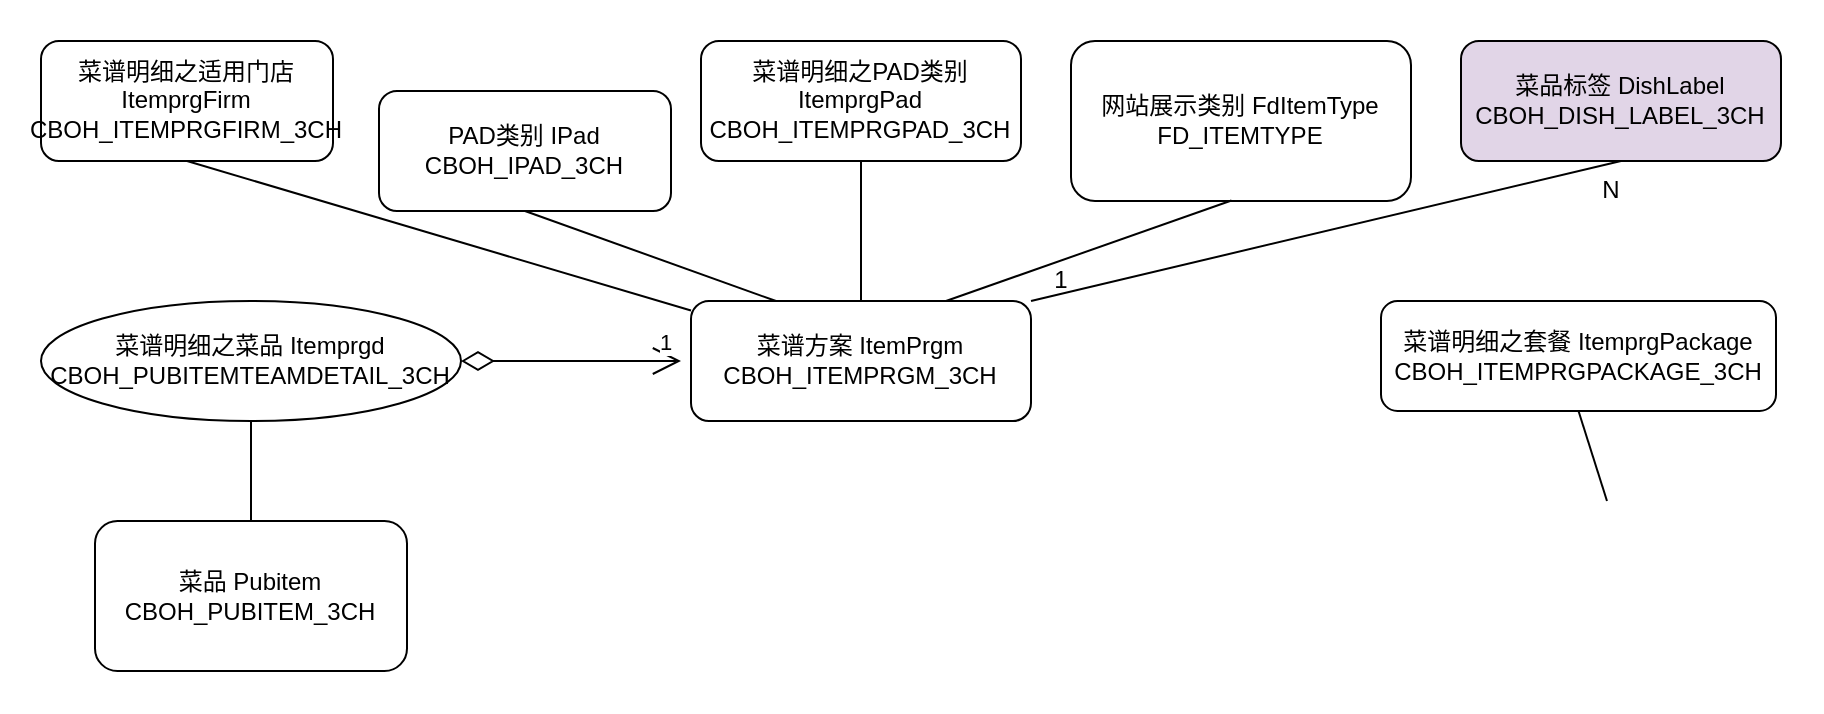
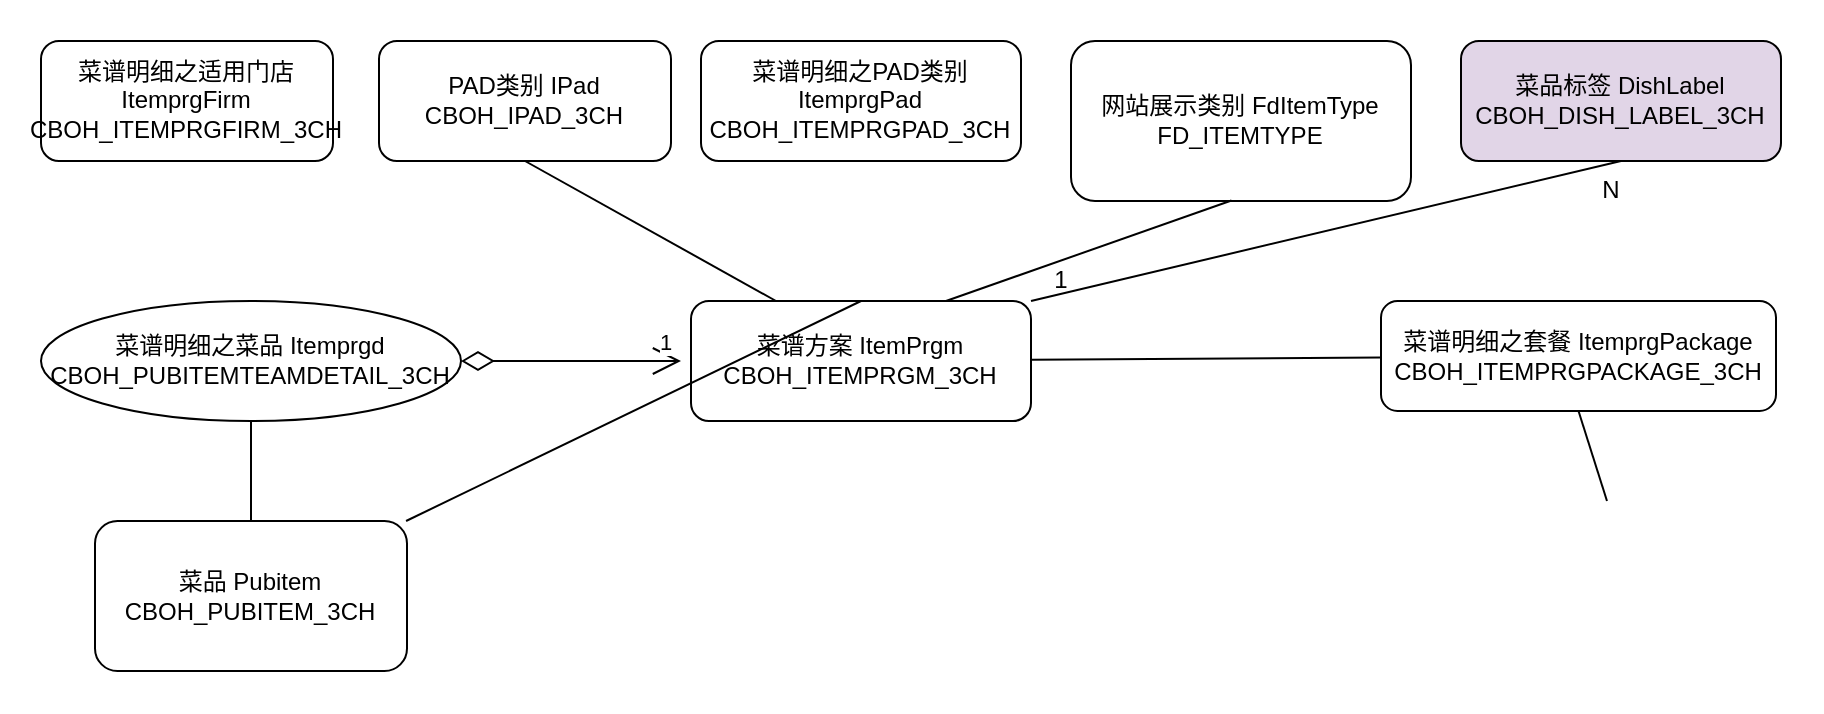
(525, 151) -> (525, 101)
(861, 231) -> (634, 411)
(439, 236) -> (1206, 359)
